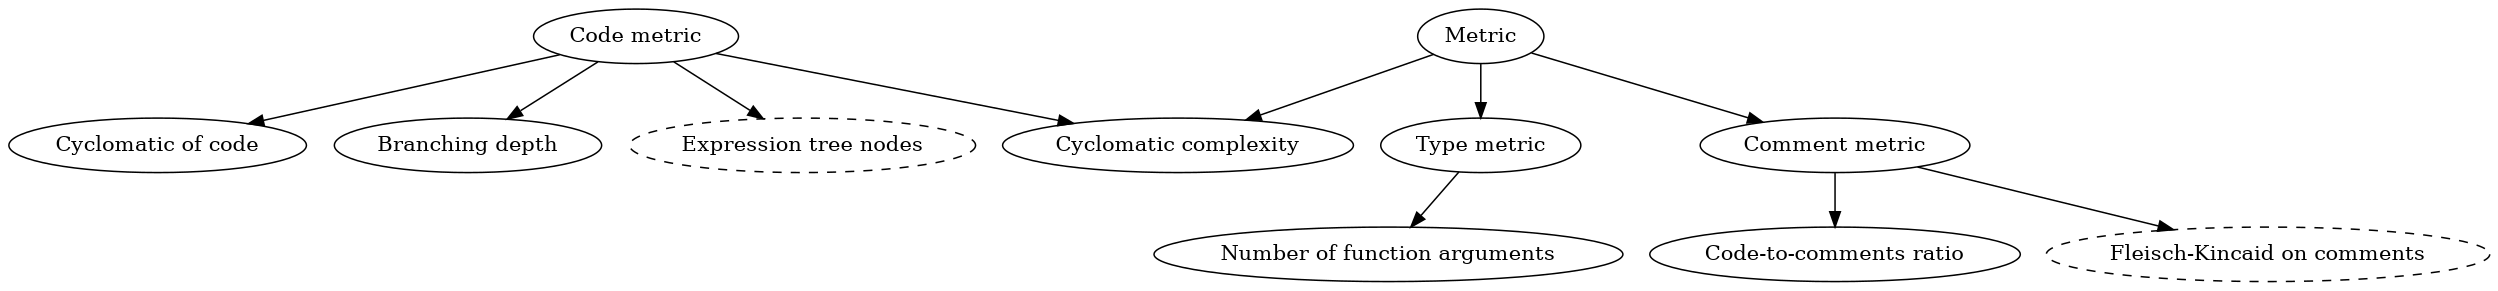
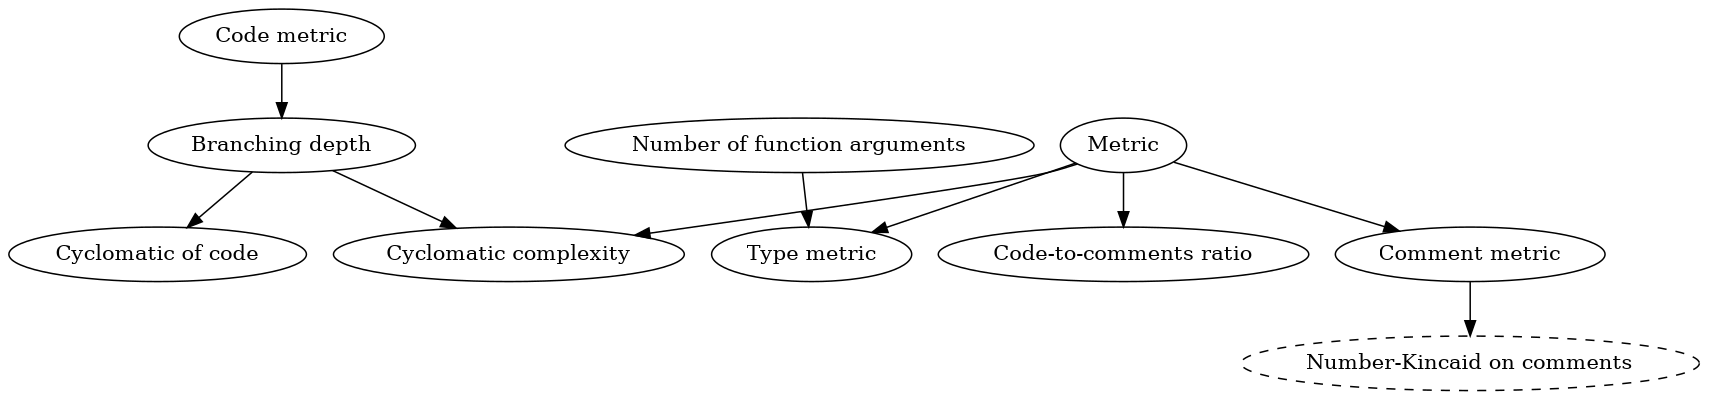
(887, 87) -> (387, 196)
(412, 88) -> (226, 195)
(803, 145) -> none
(1835, 192) -> (1124, 192)
(1440, 194) -> (805, 192)
(2268, 254) -> (1470, 363)
